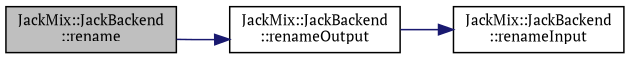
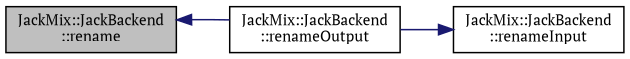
(196, 40) -> (211, 20)
